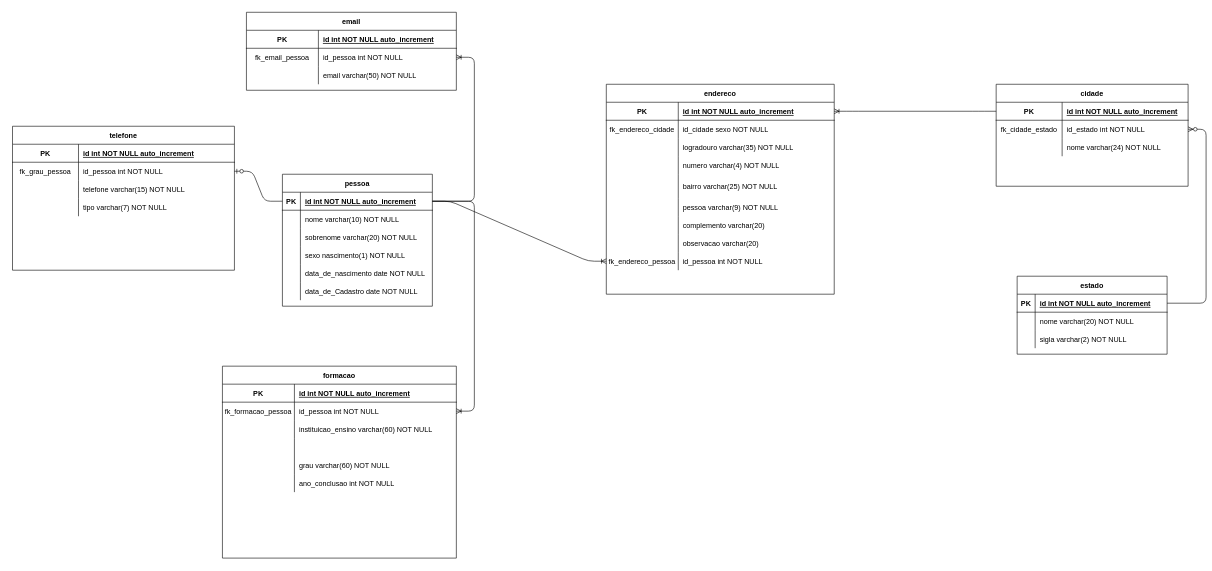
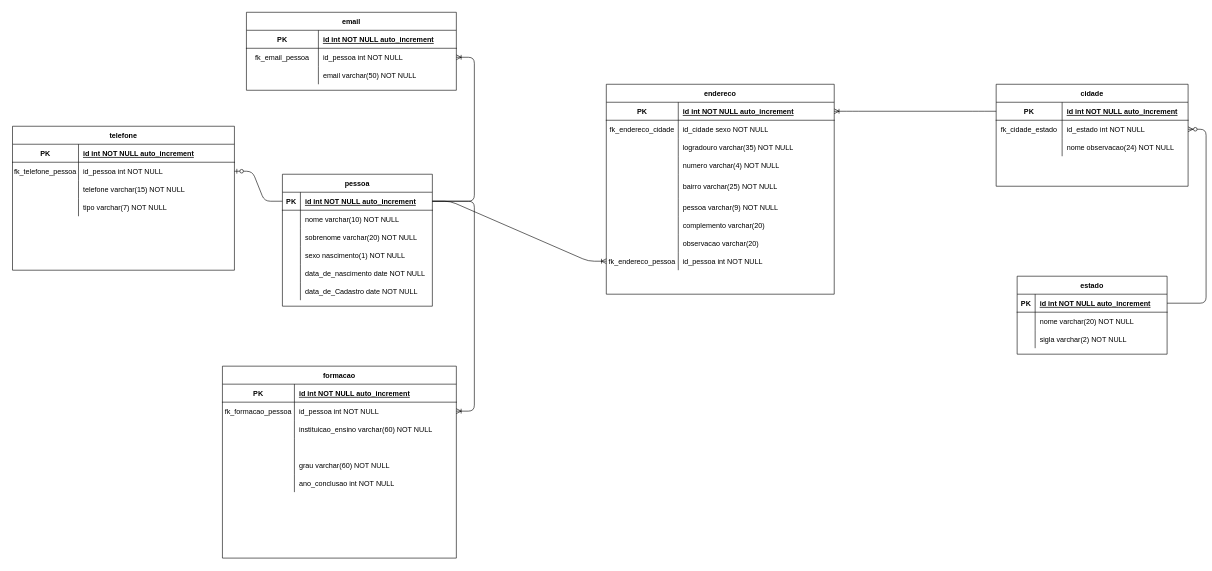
(1114, 148) -> (1120, 148)
(45, 172) -> (45, 172)
